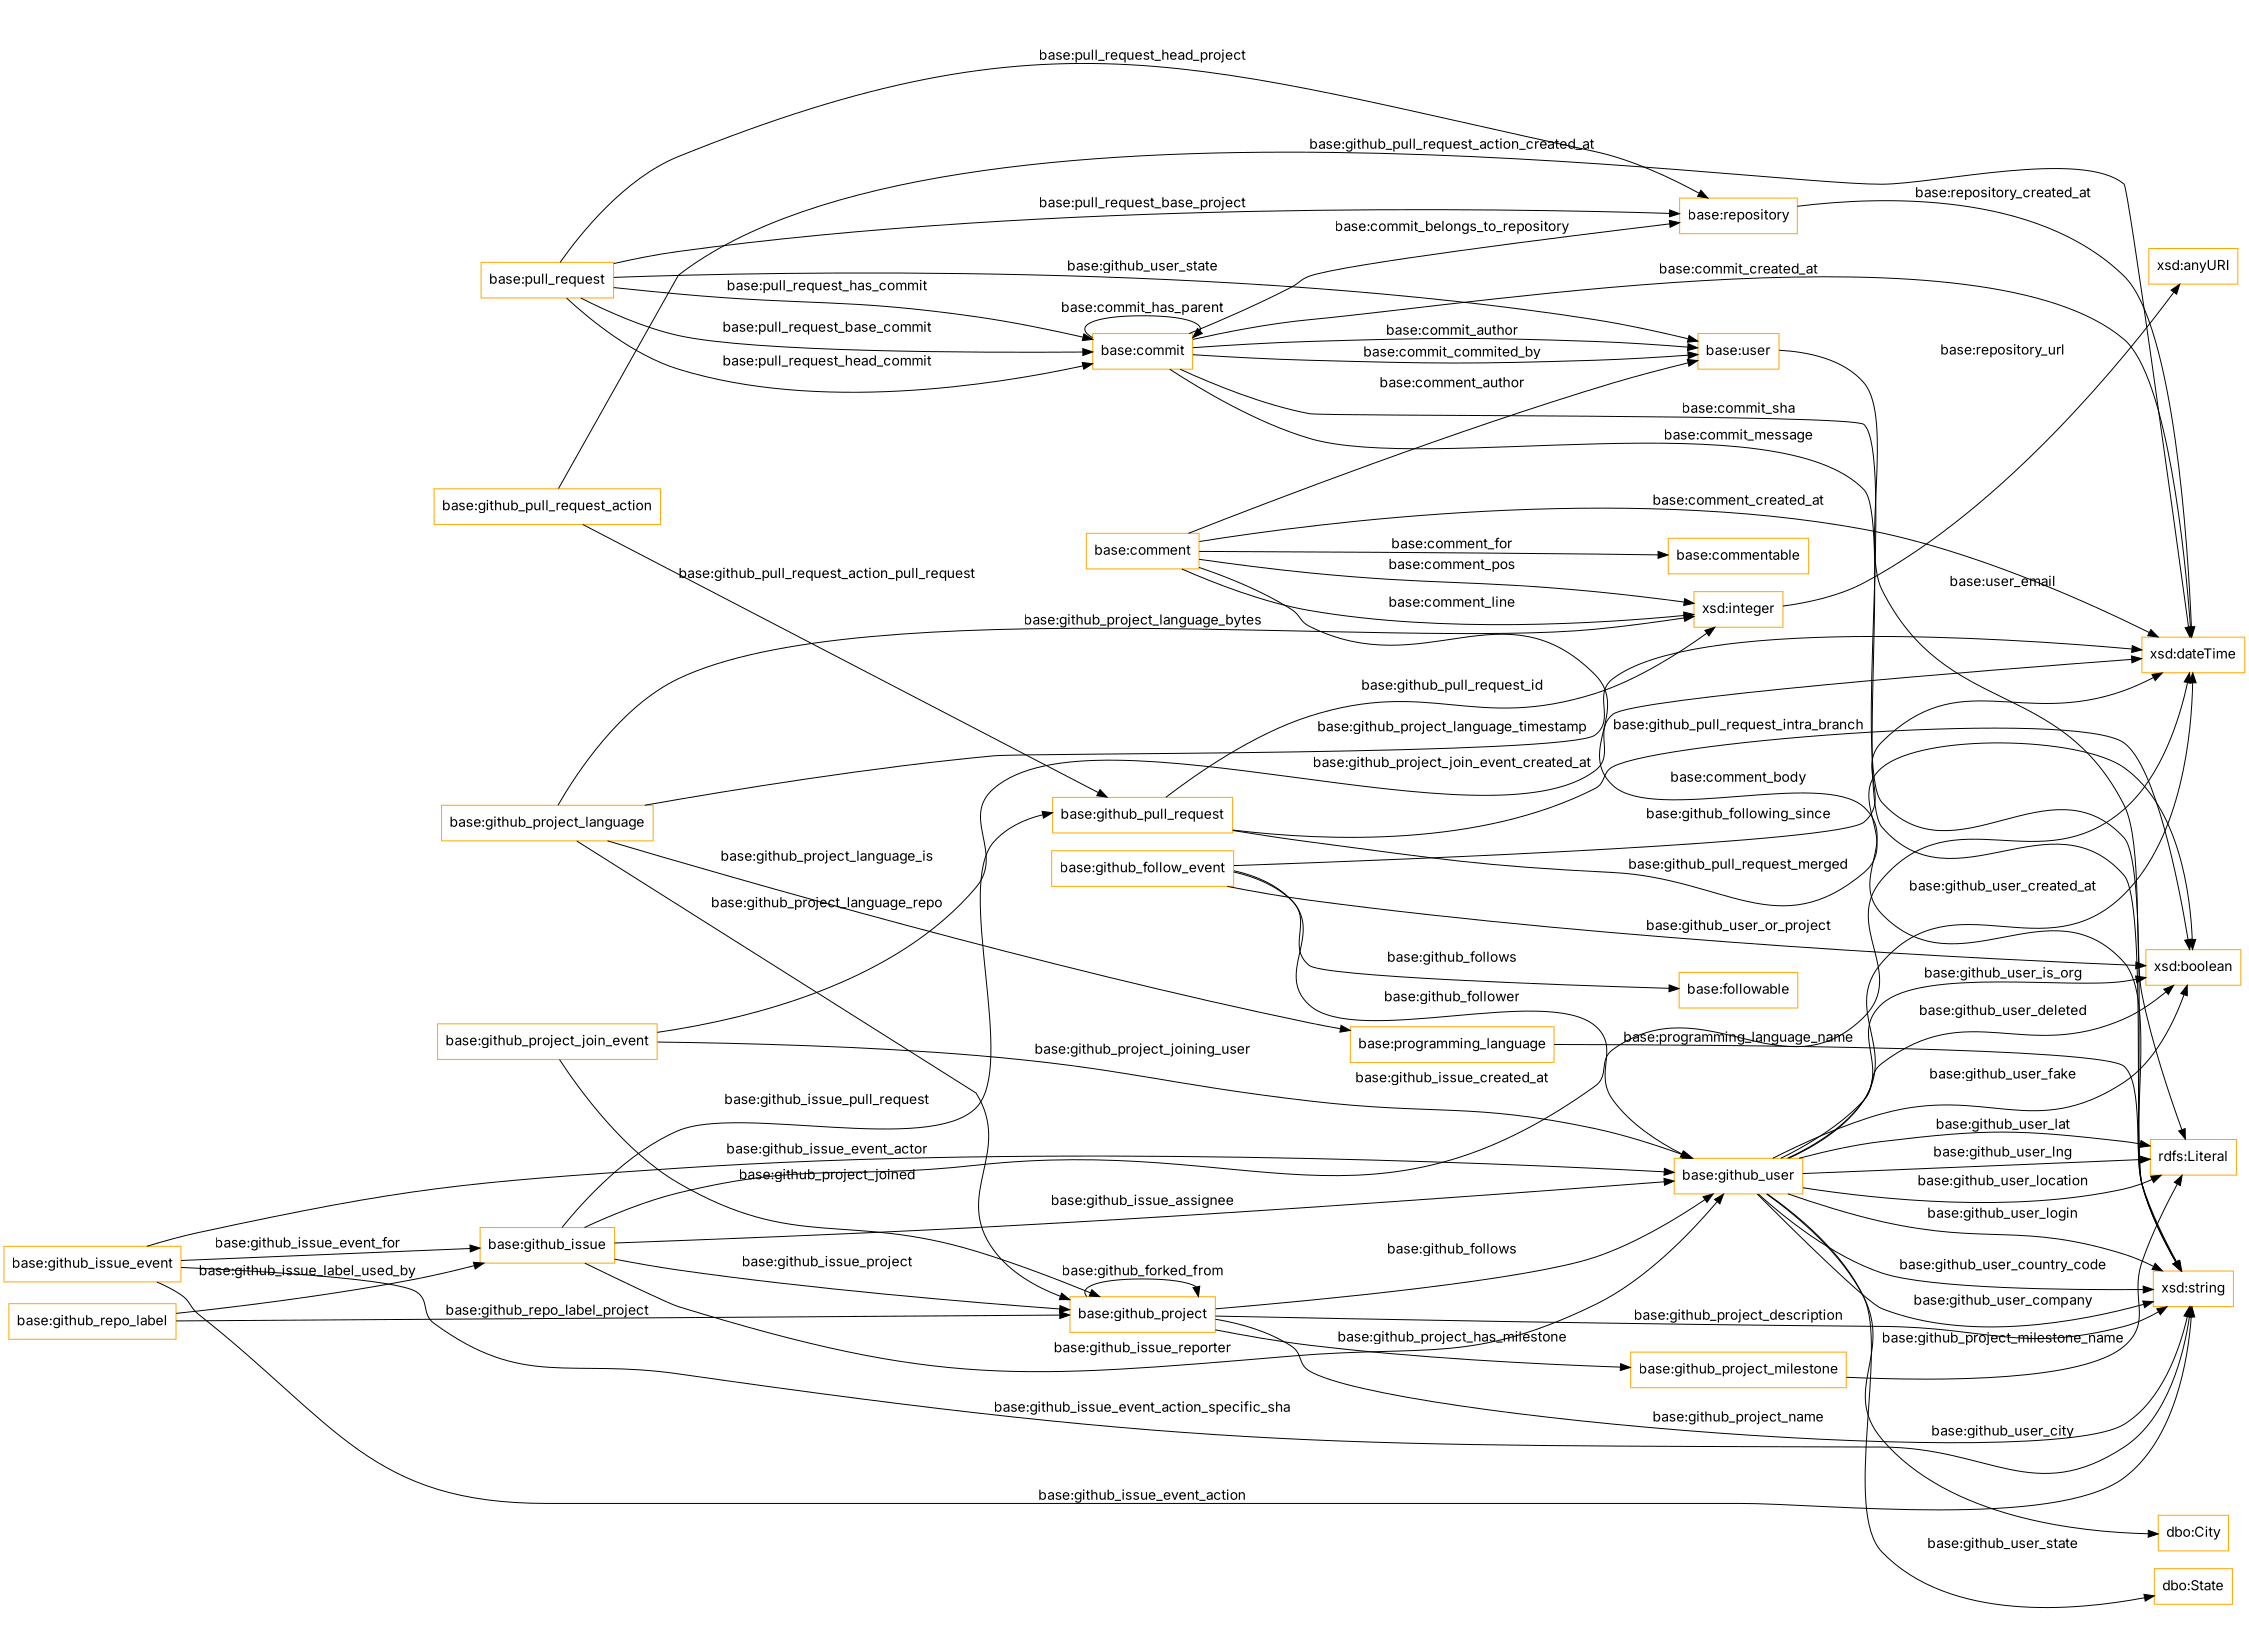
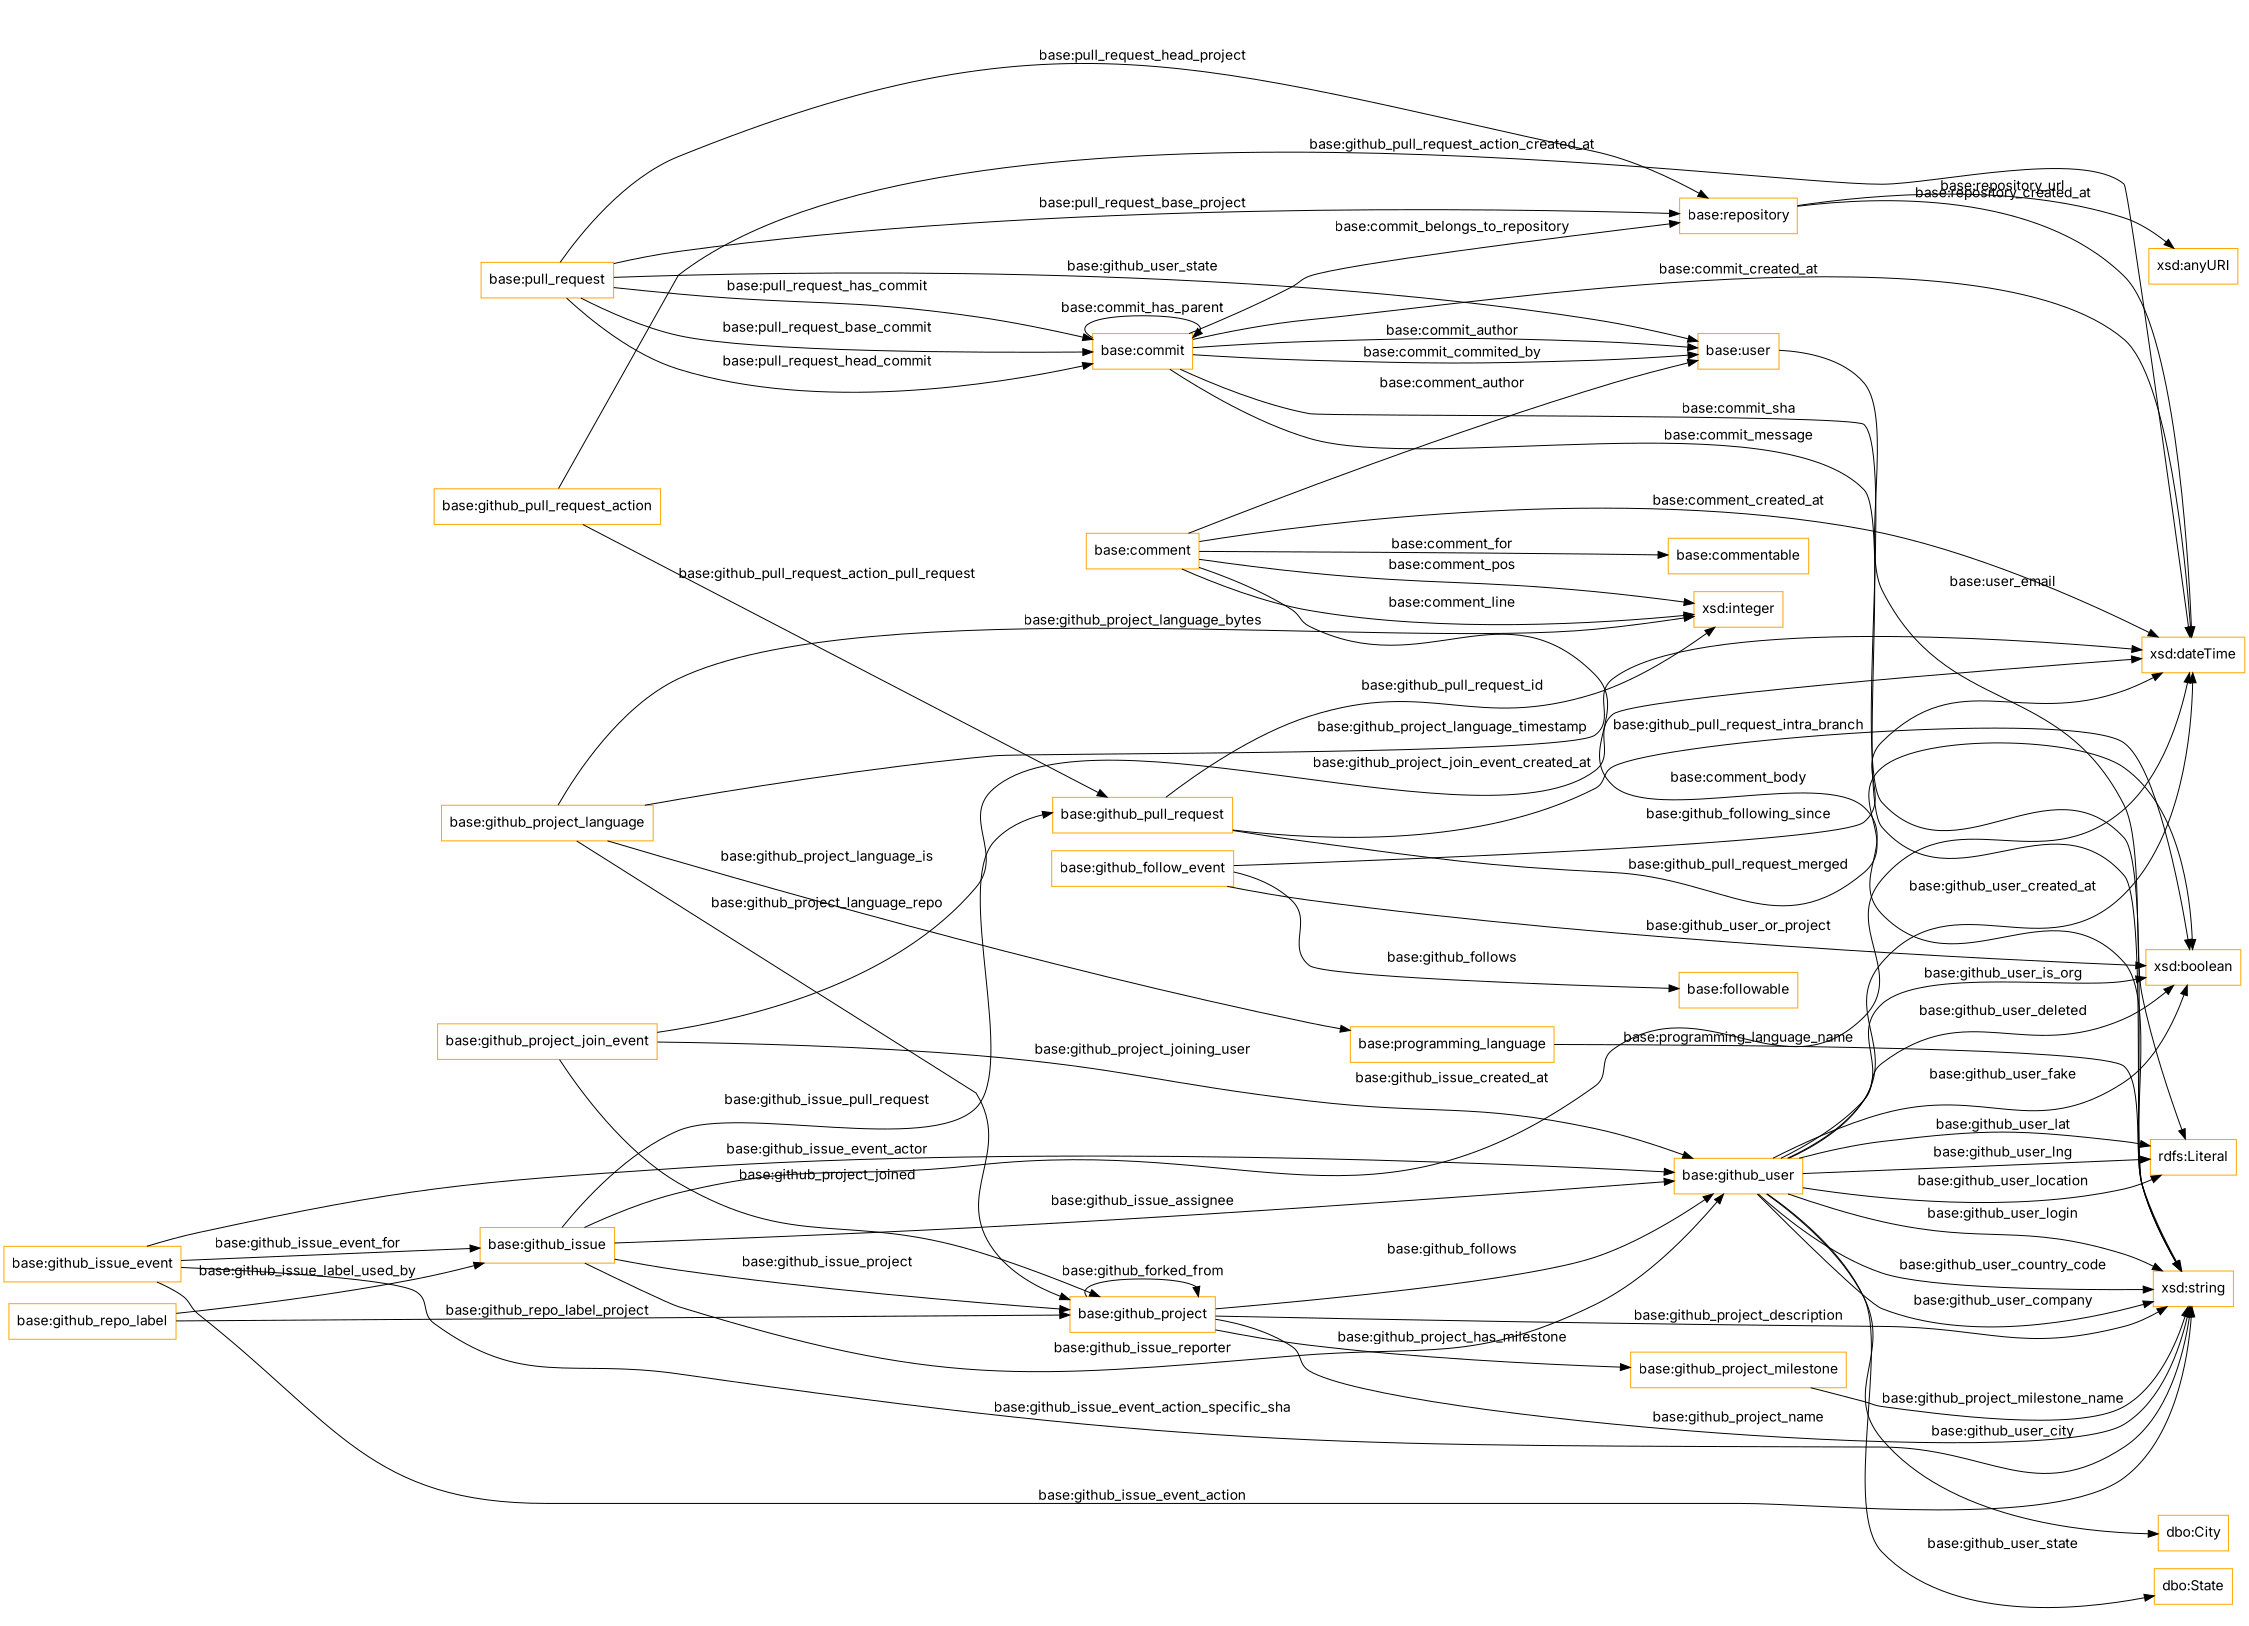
(2003, 482) -> (1986, 195)
(1447, 1016) -> none
(2075, 1367) -> (2022, 1420)
